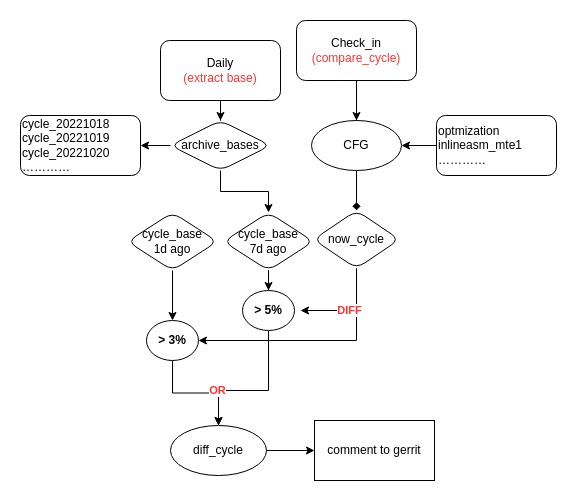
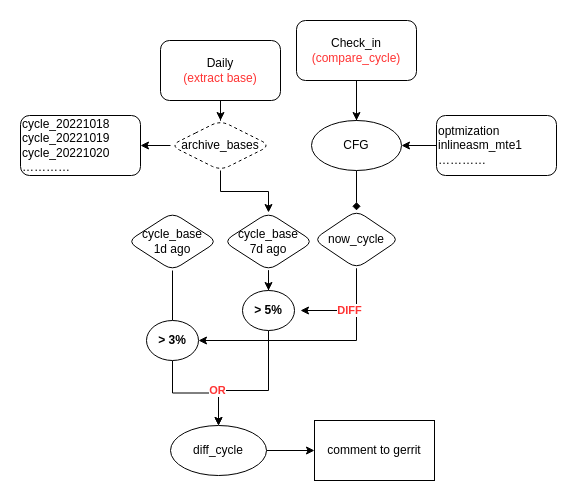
(221, 146) -> (221, 146)
(173, 312) -> (173, 315)
